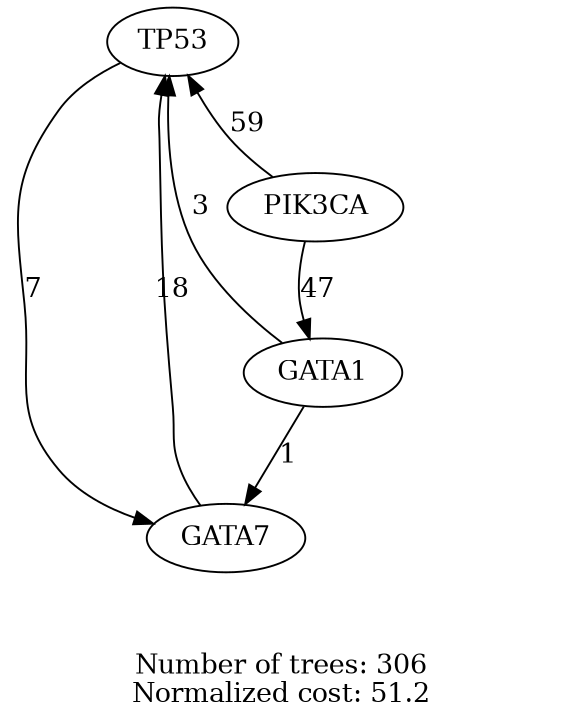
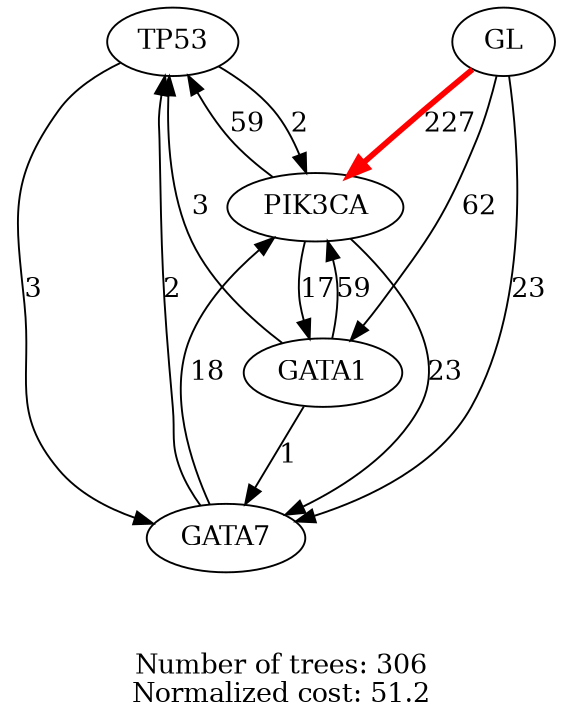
none -> (504, 42)
none -> (267, 103)
(34, 290) -> (34, 290)
(173, 290) -> (173, 290)
(318, 290) -> (318, 290)
none -> (337, 299)
none -> (183, 367)
none -> (426, 388)
